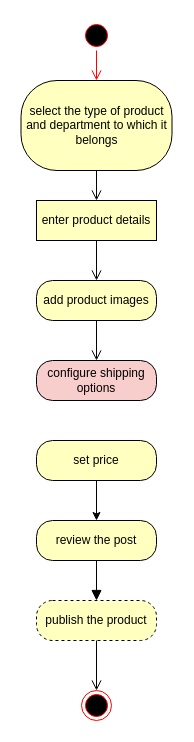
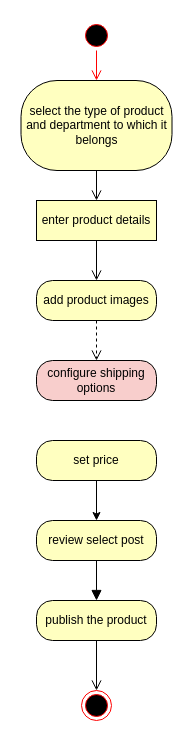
(97, 340) -> (97, 340)
(97, 541) -> (97, 541)
(97, 621) -> (97, 621)
